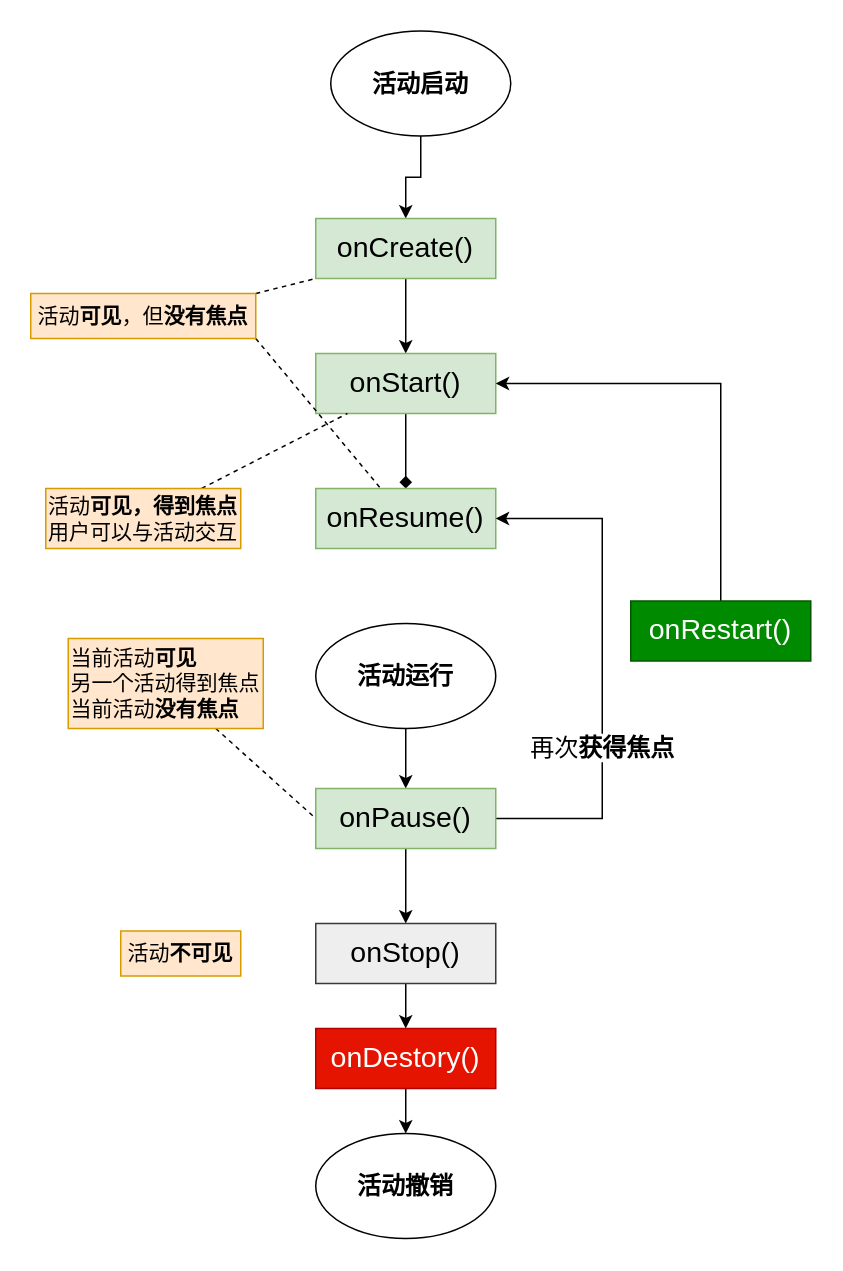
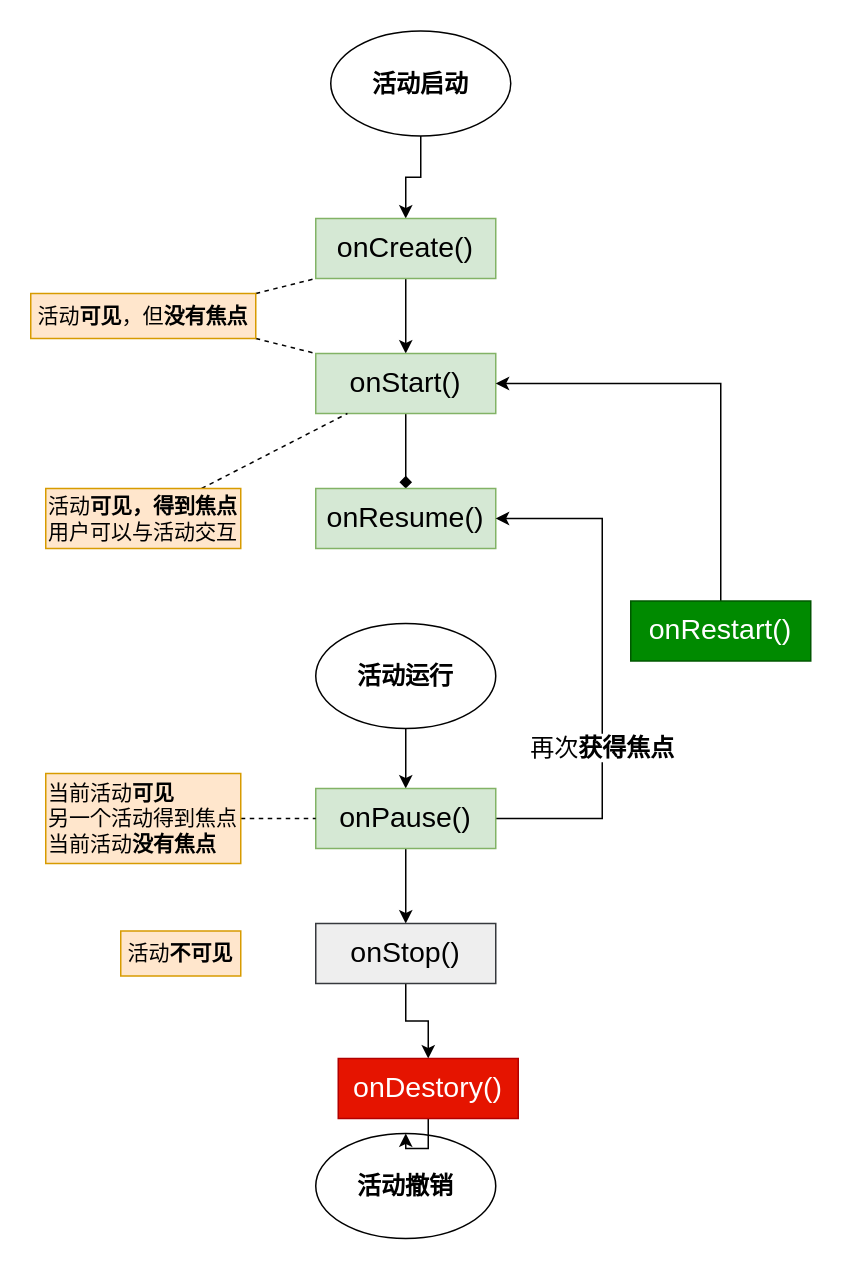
(318, 413) -> (284, 345)
(166, 683) -> (143, 818)
(406, 1058) -> (428, 1088)
